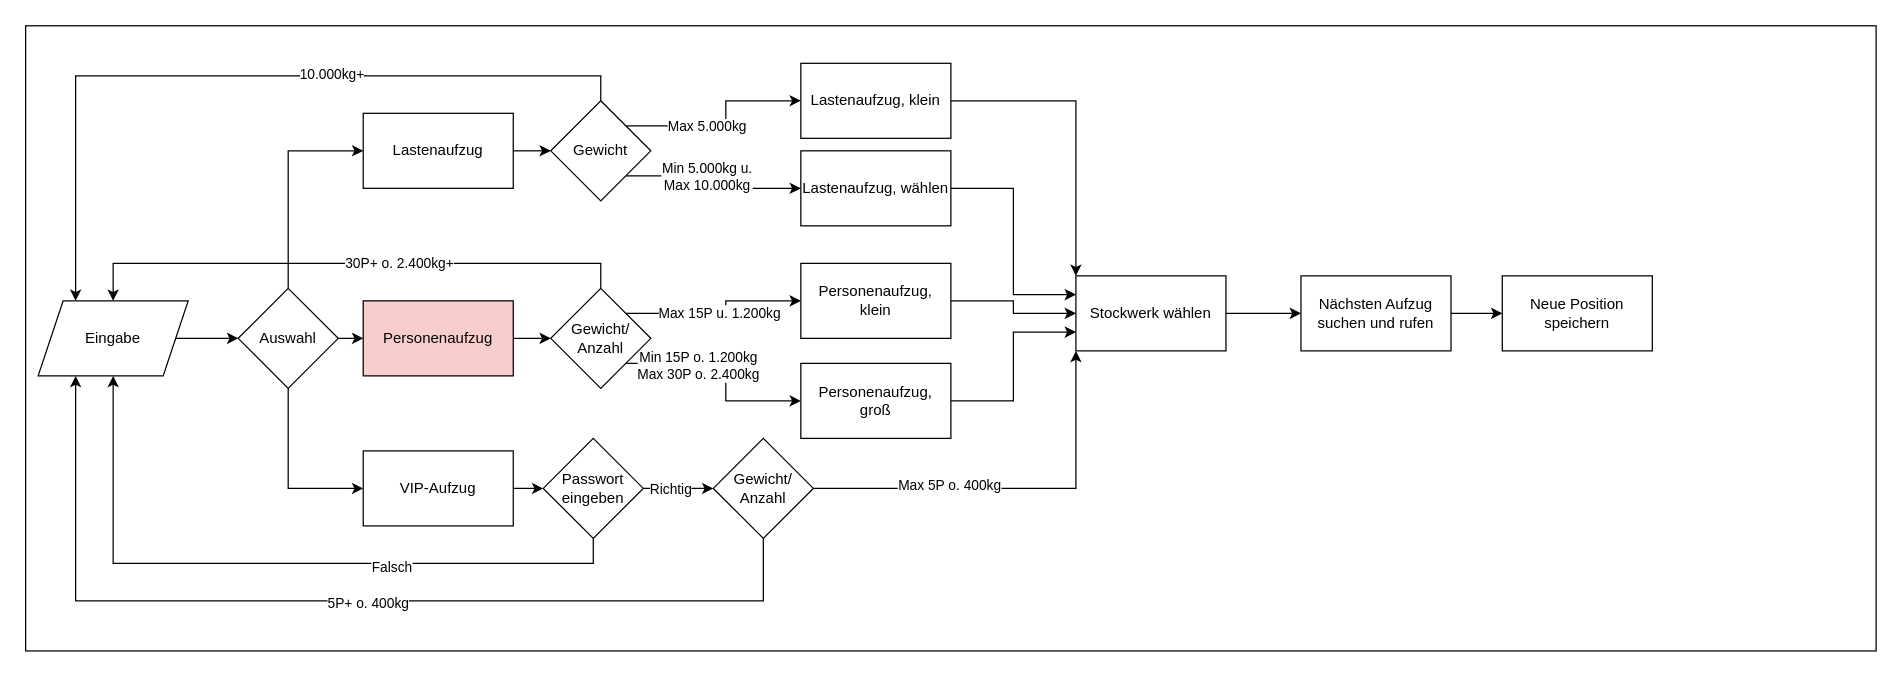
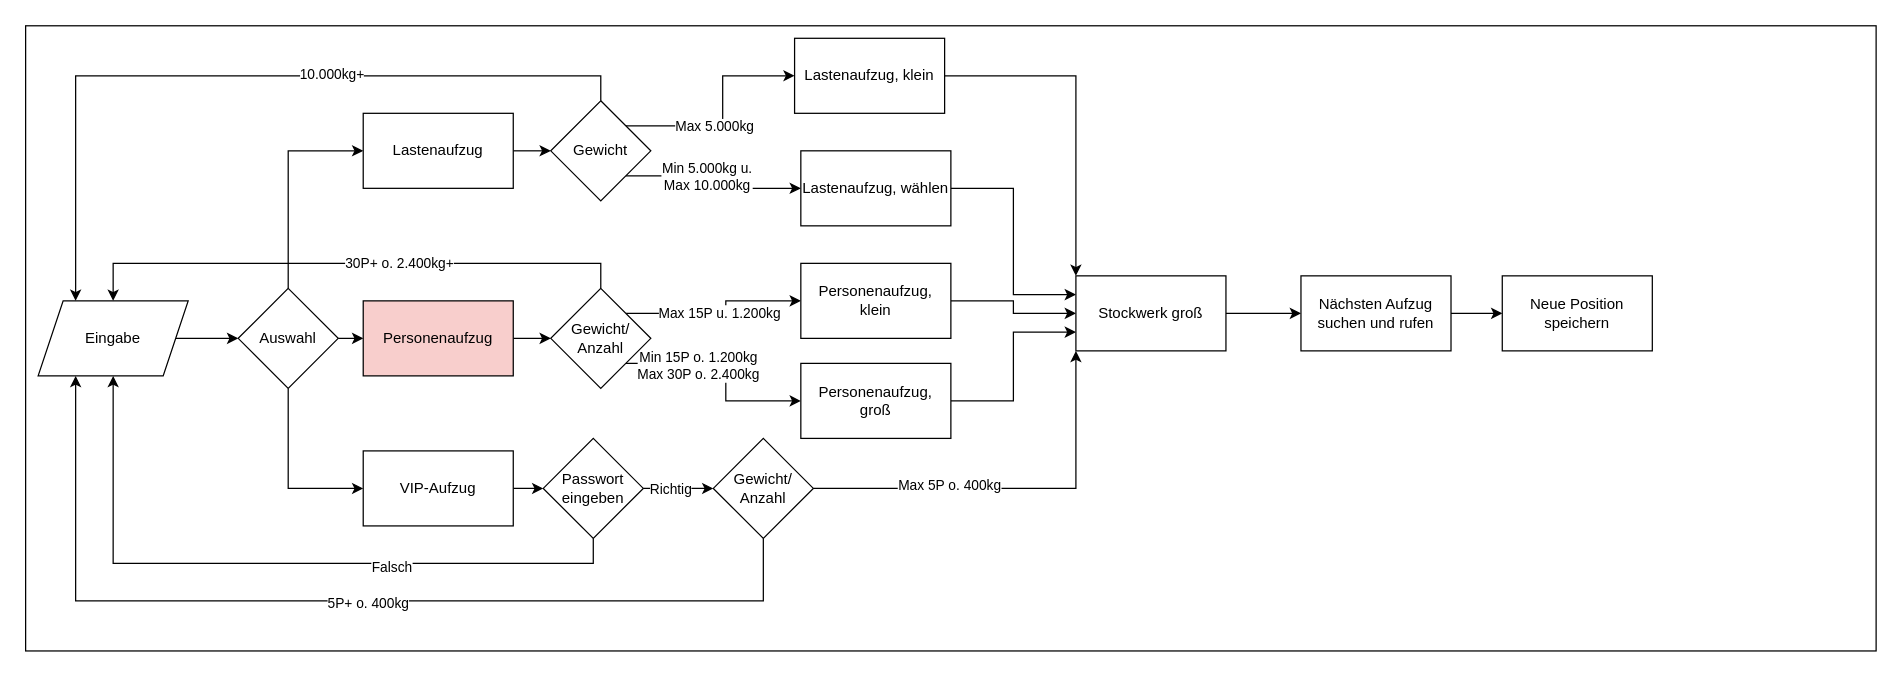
(876, 101) -> (869, 76)
(1151, 313) -> (1151, 313)
